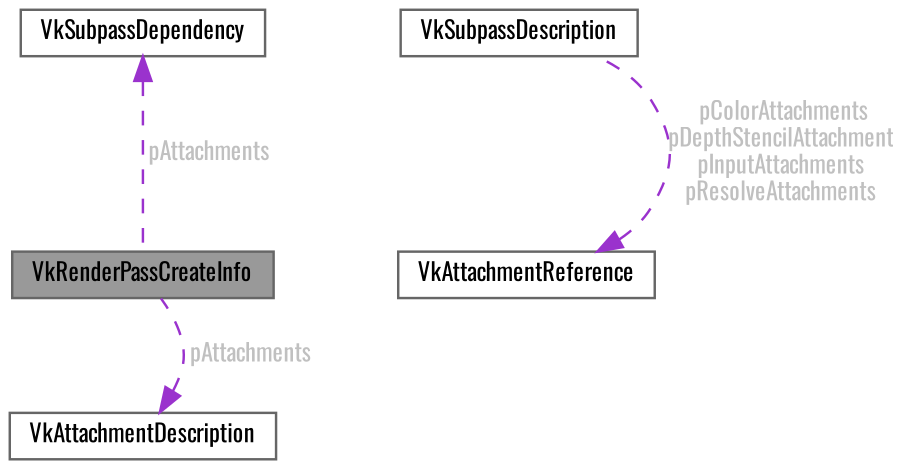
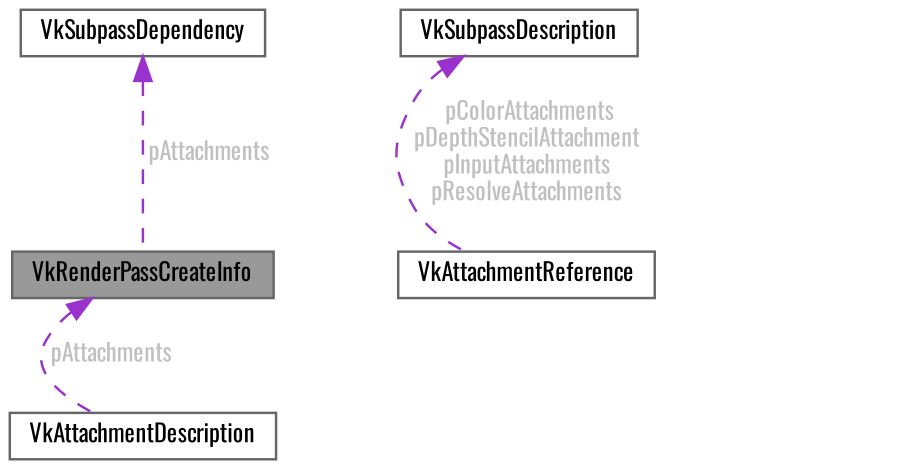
(669, 141) -> (398, 167)
(182, 343) -> (44, 369)
